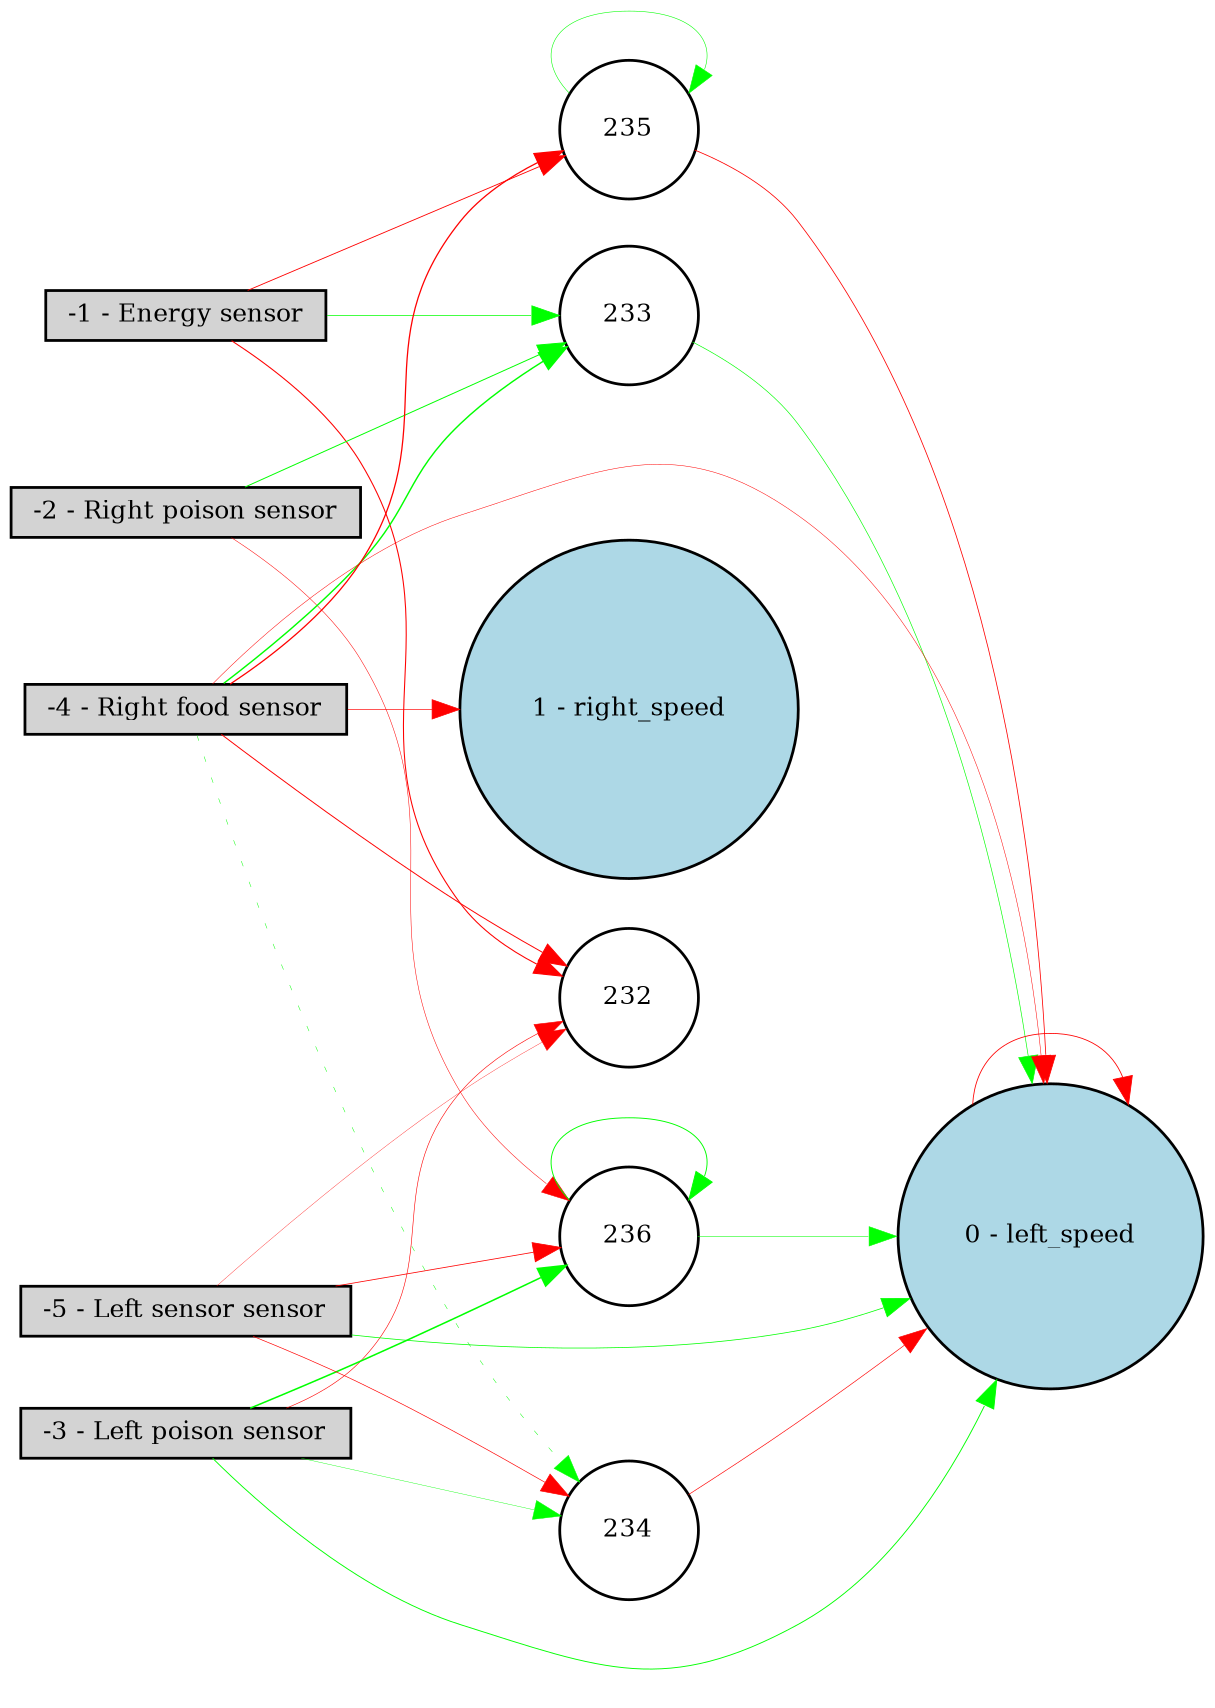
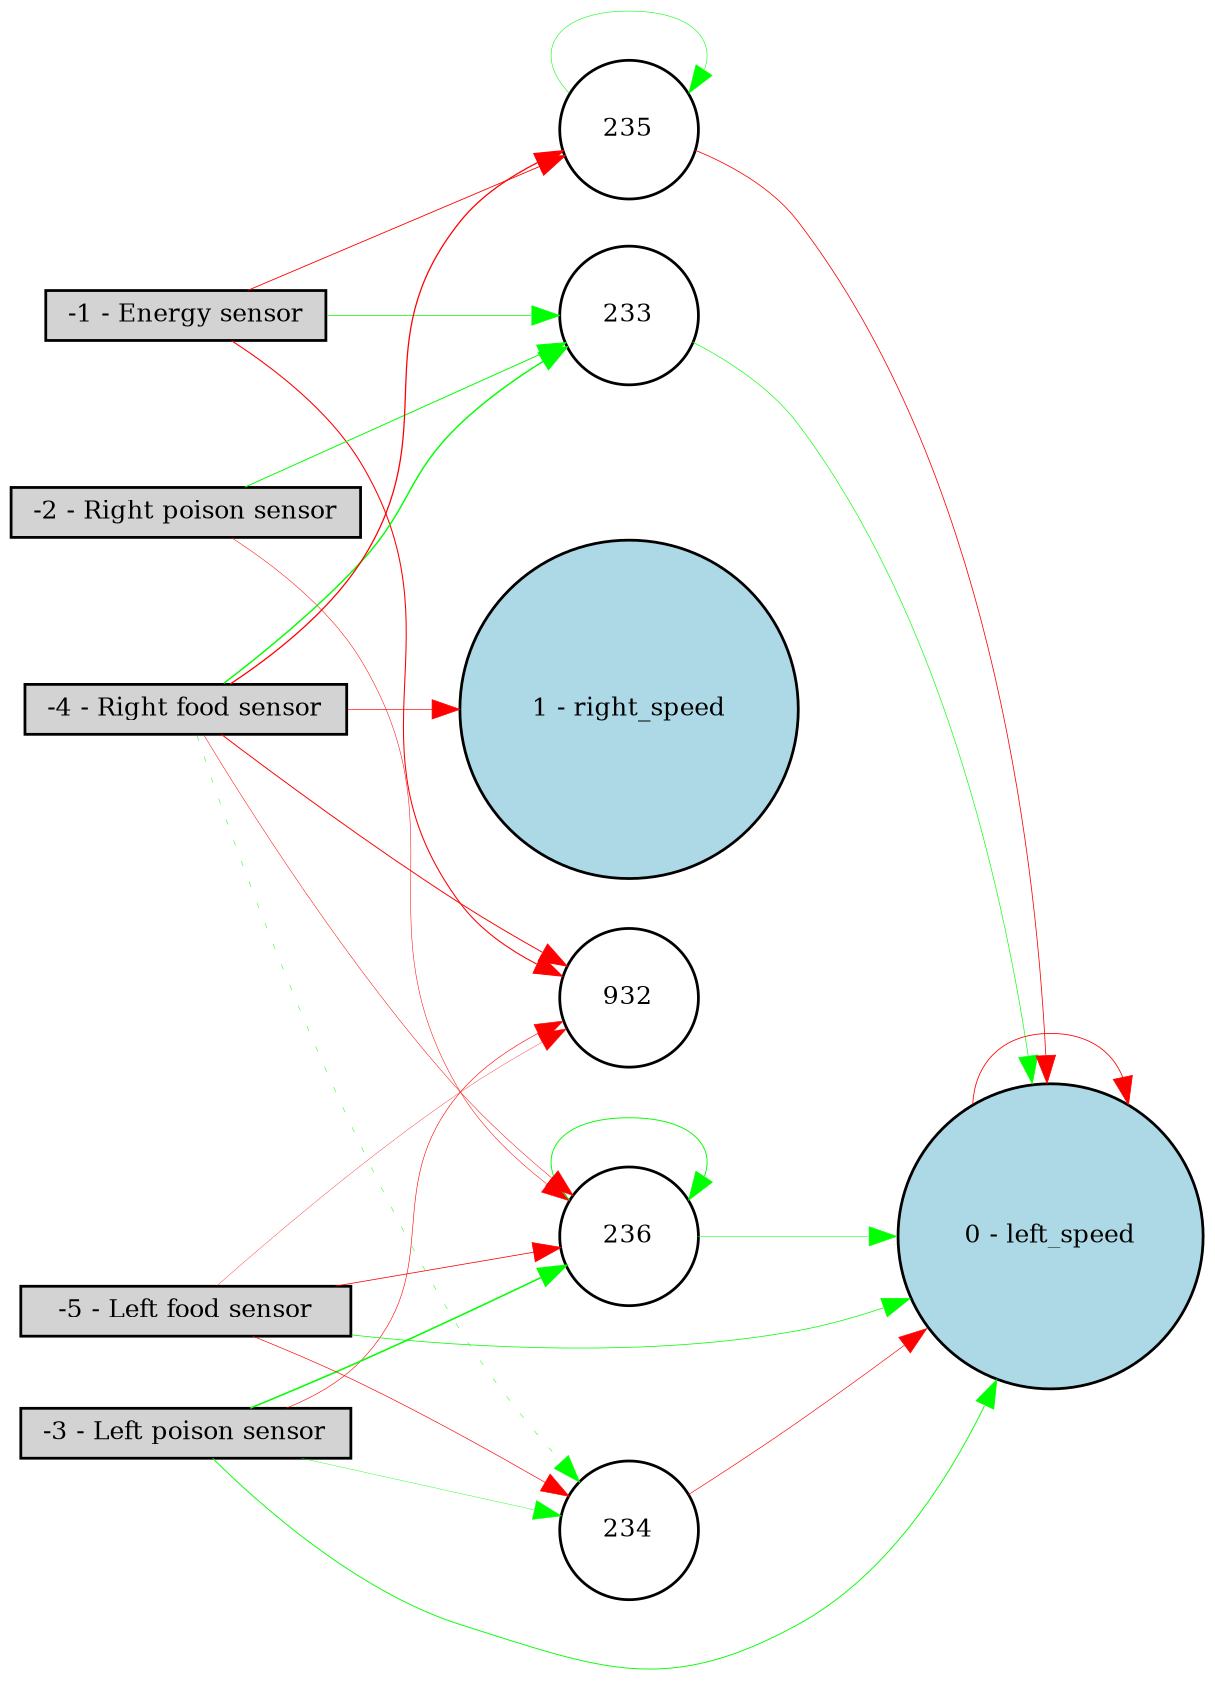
(777, 503) -> (361, 970)
(629, 998) -> (629, 998)
(186, 1311) -> (186, 1311)
